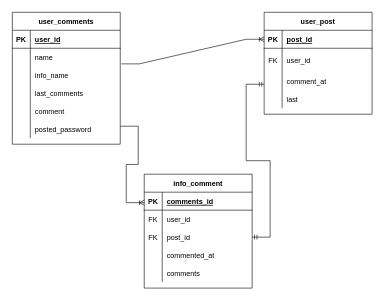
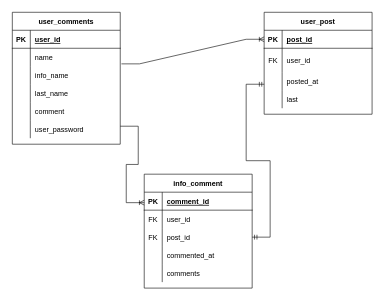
(307, 82) -> (305, 82)
(60, 94) -> (52, 94)
(65, 130) -> (61, 130)
(188, 202) -> (186, 202)
